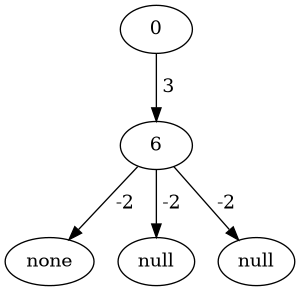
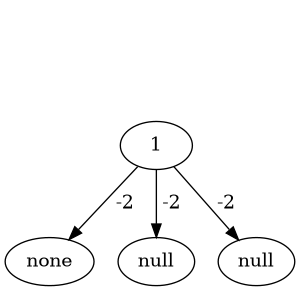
(156, 29) -> none
(156, 145) -> (156, 145)
